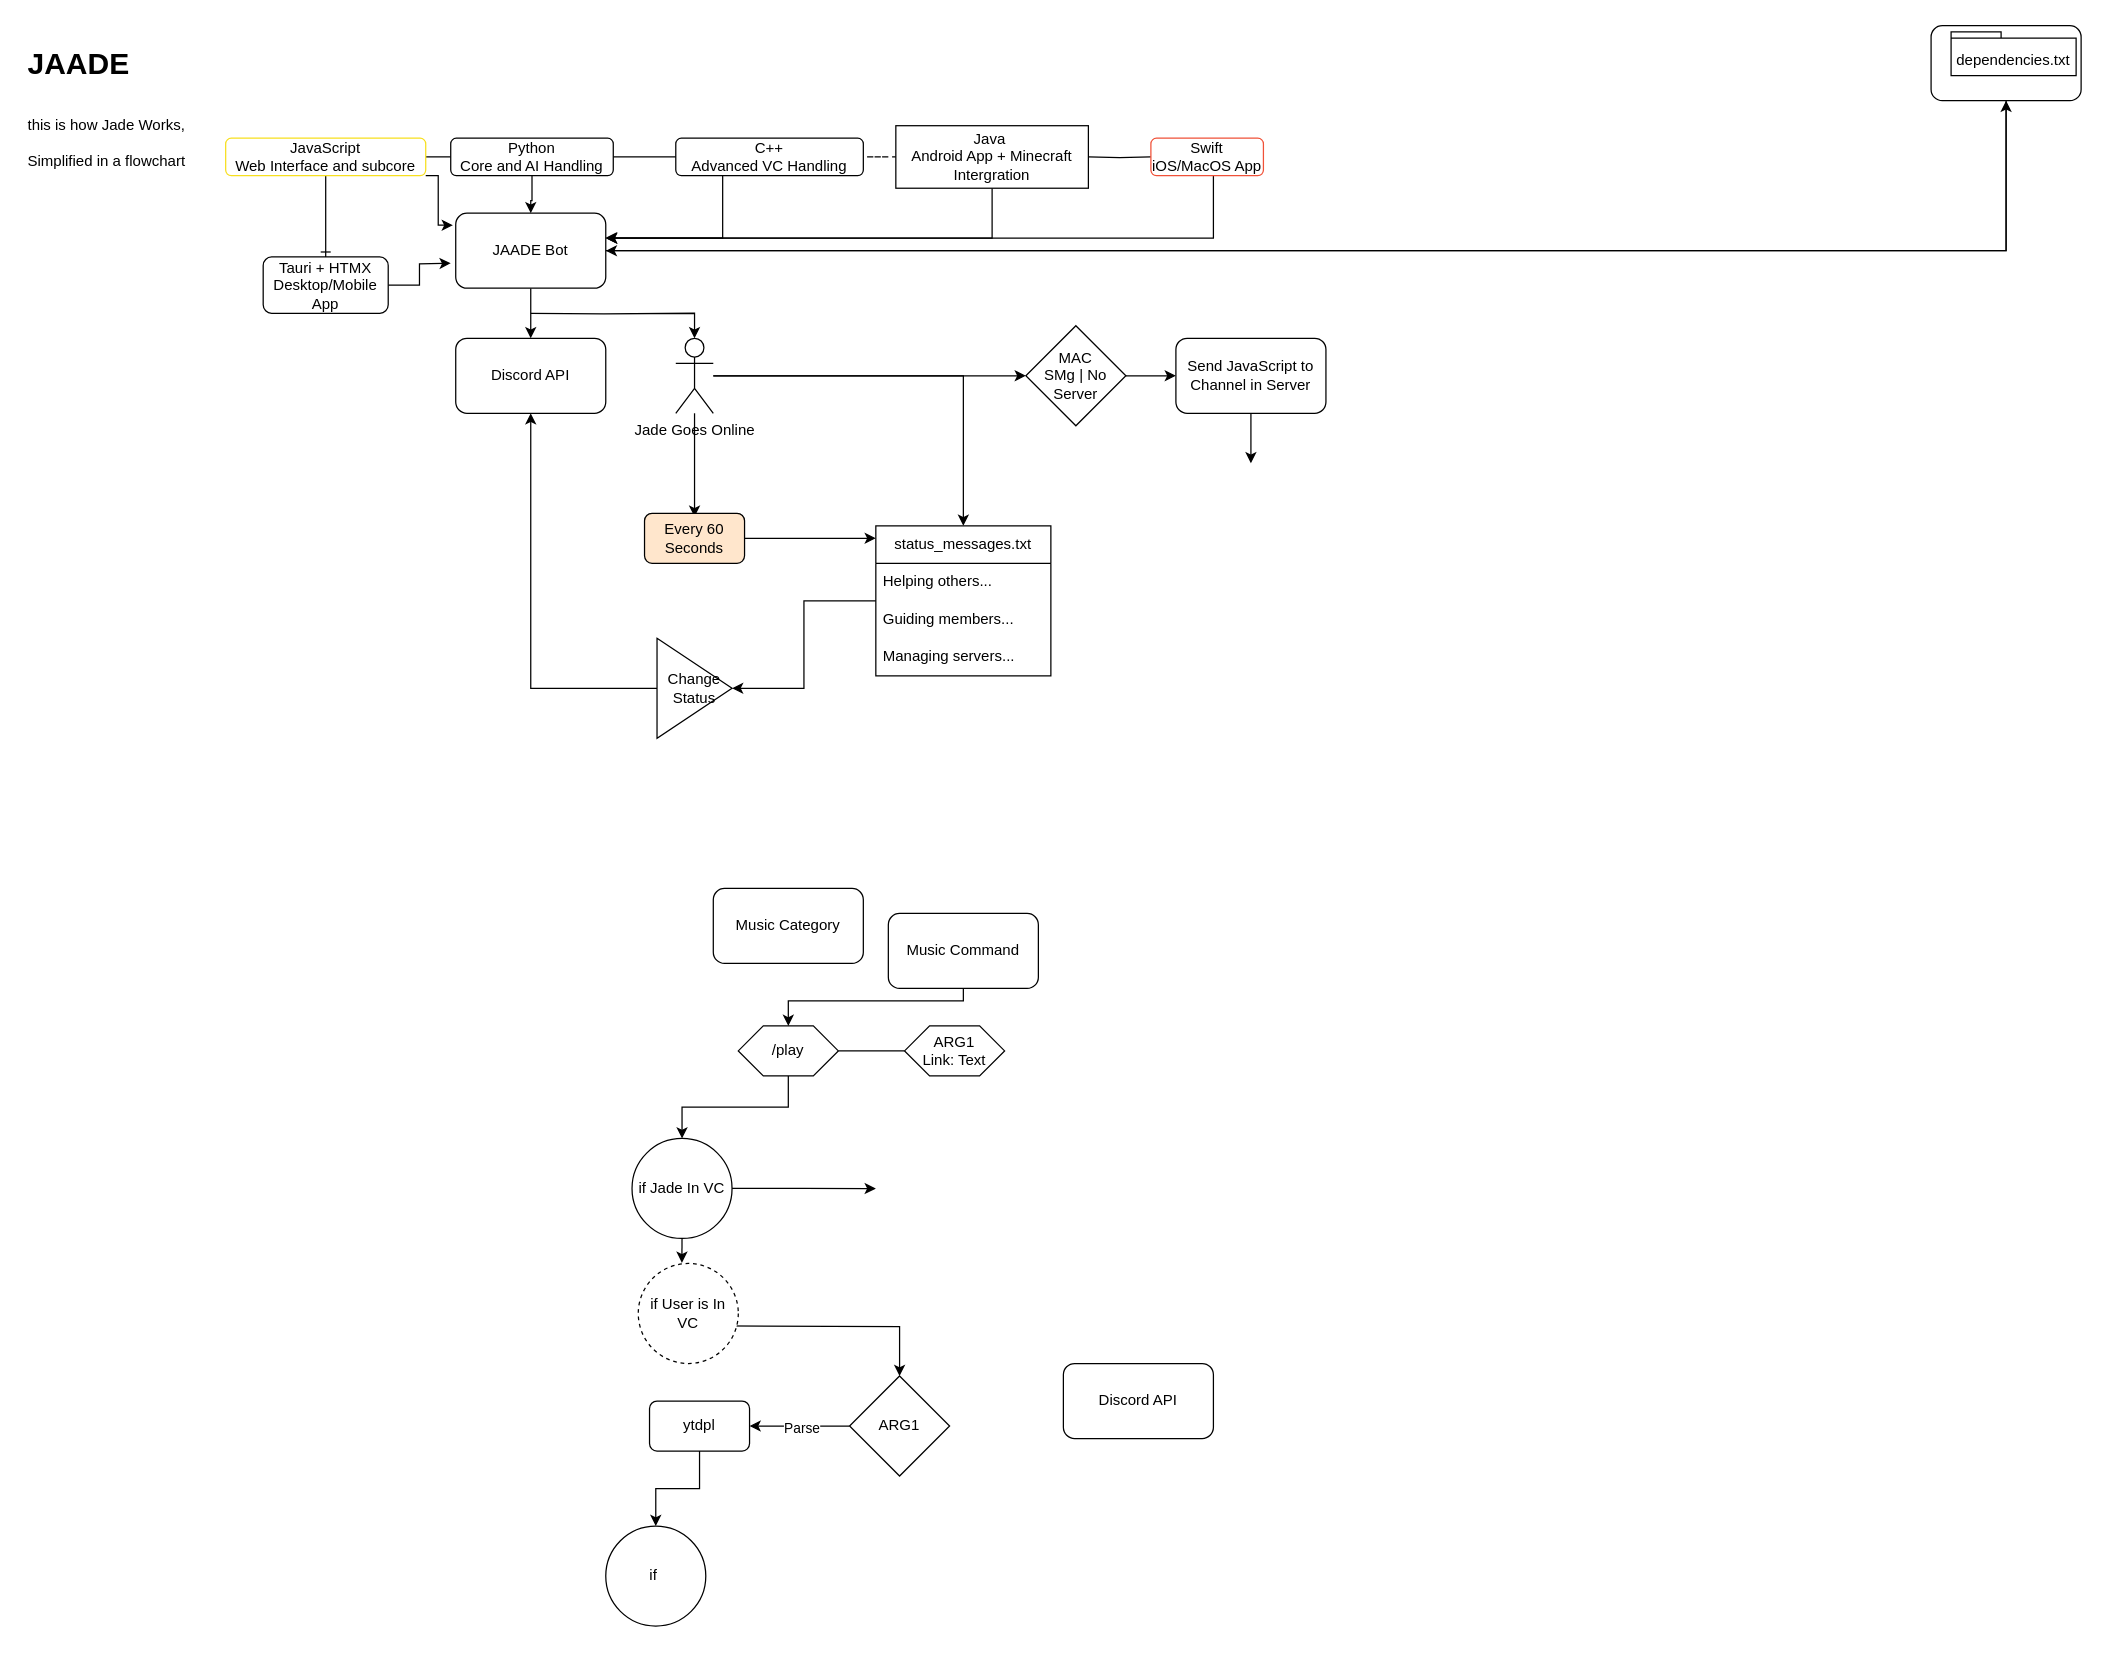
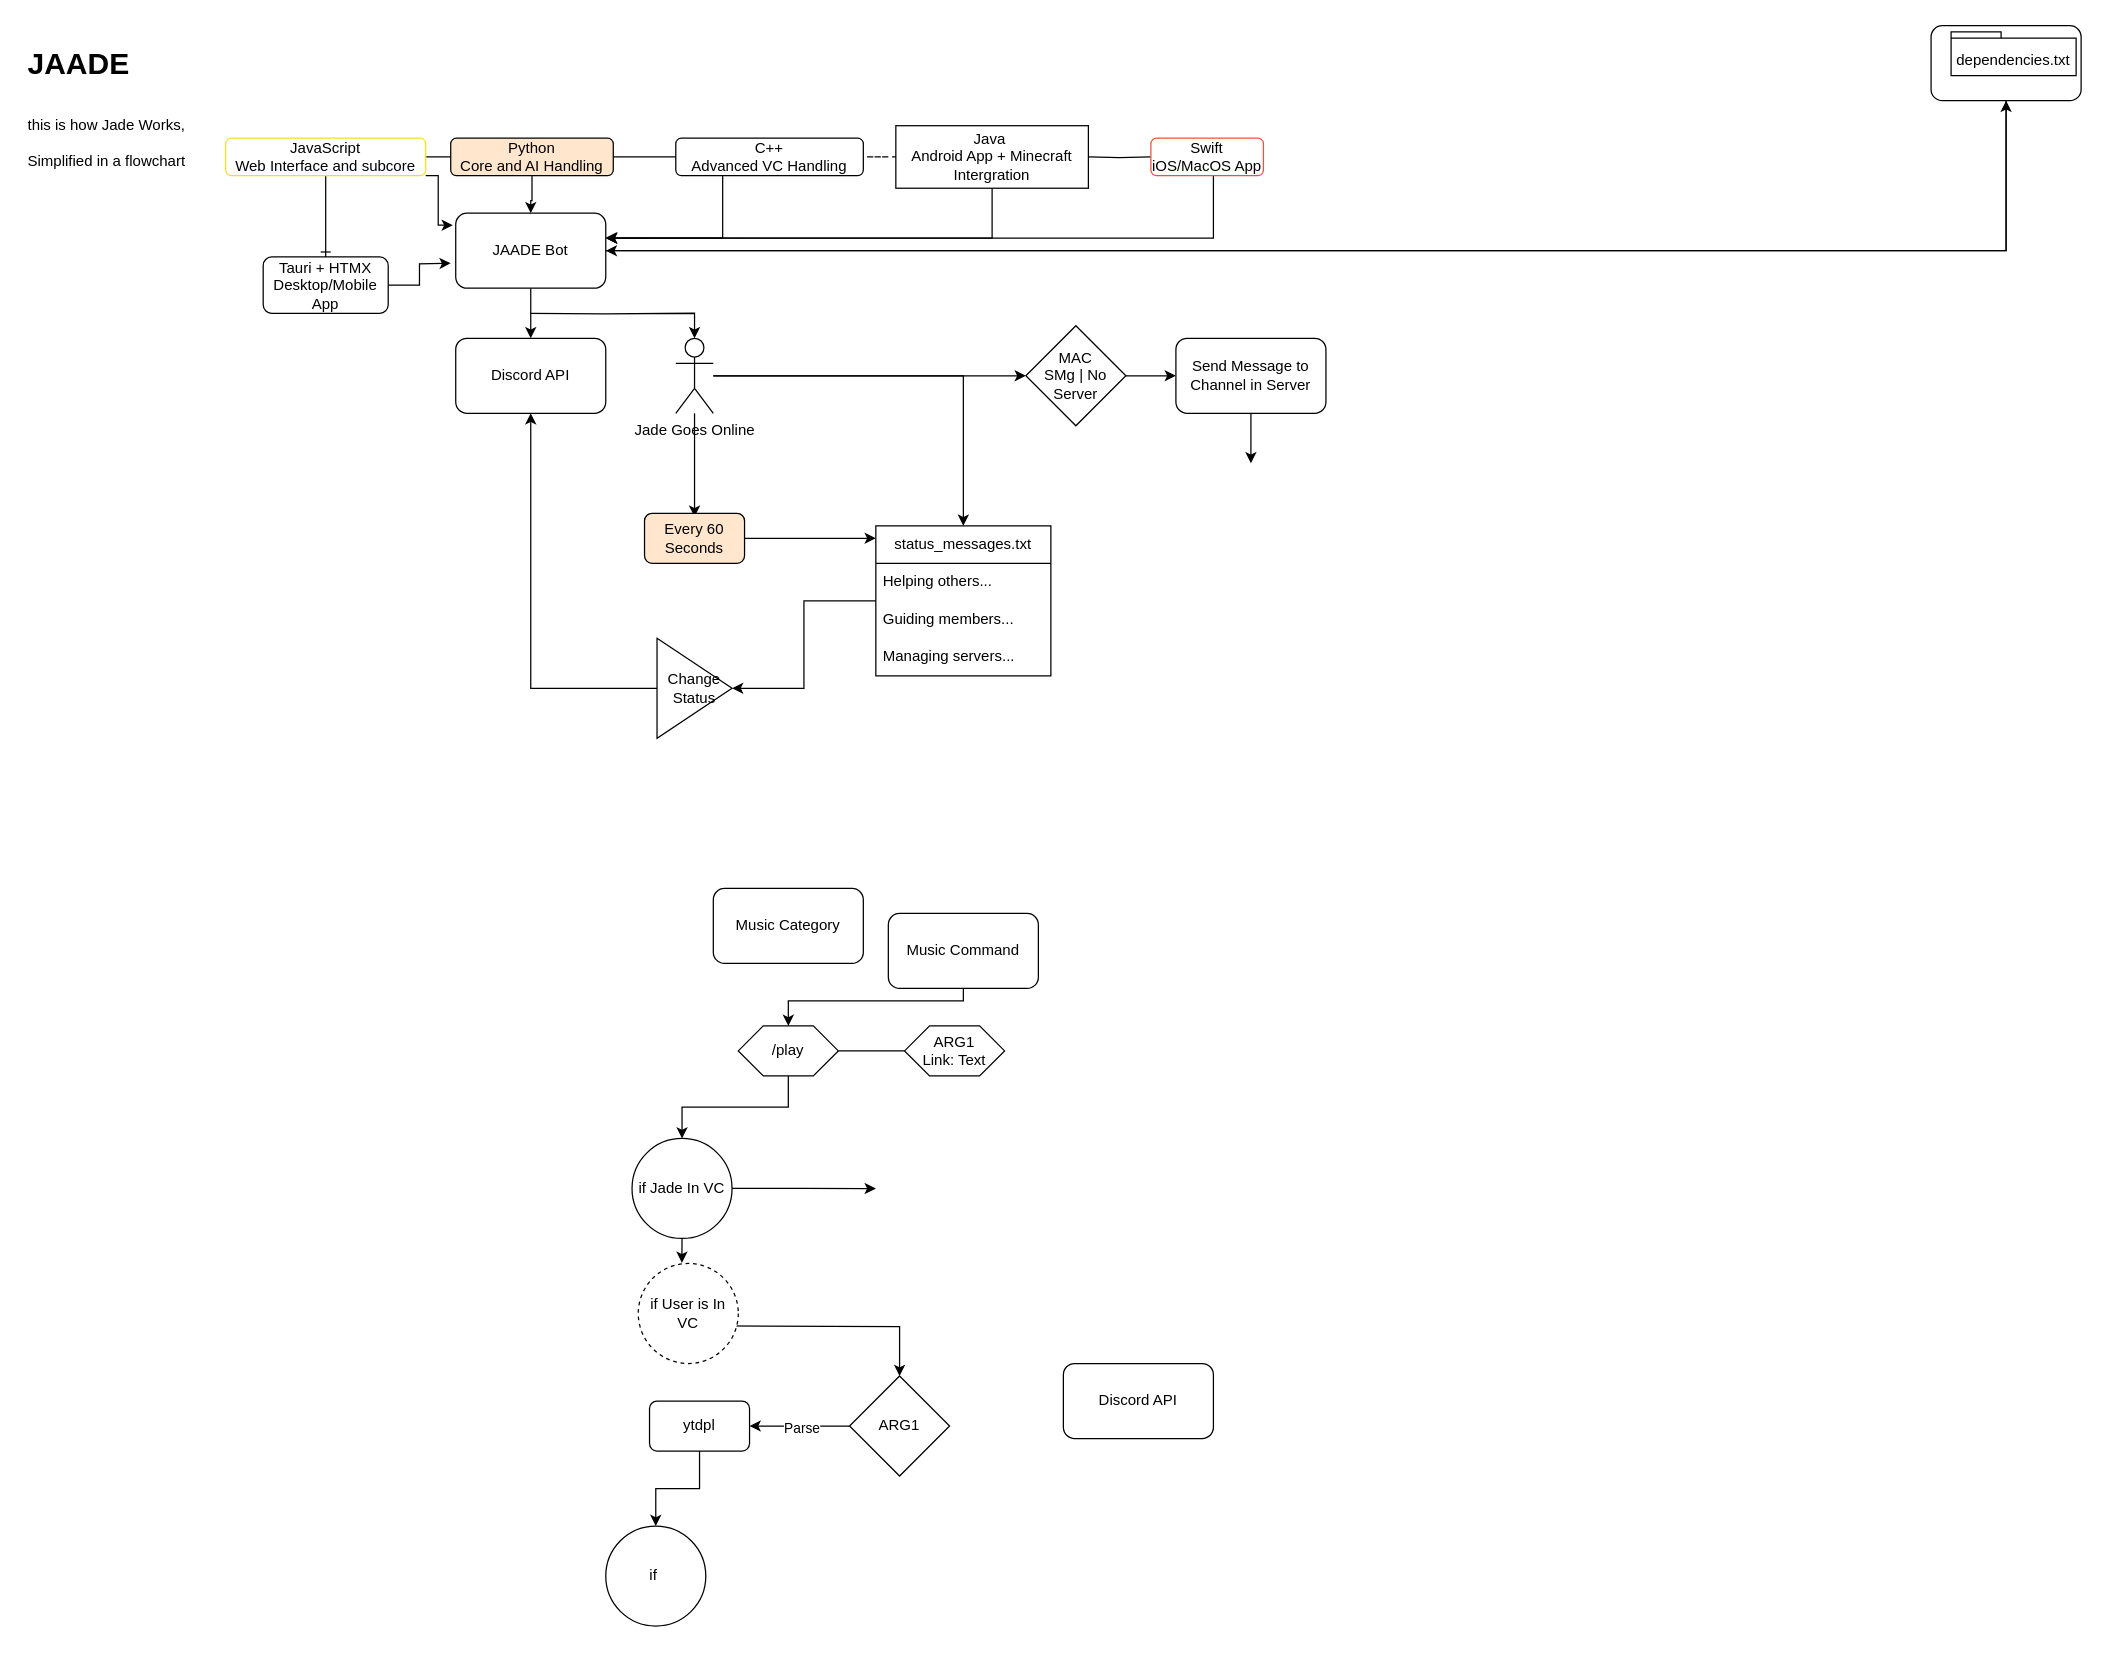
(532, 157) -> (532, 157)
(1251, 376) -> (1251, 376)
